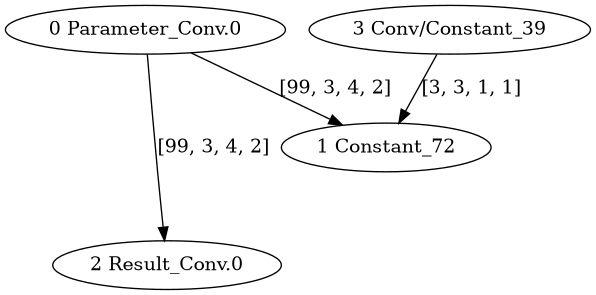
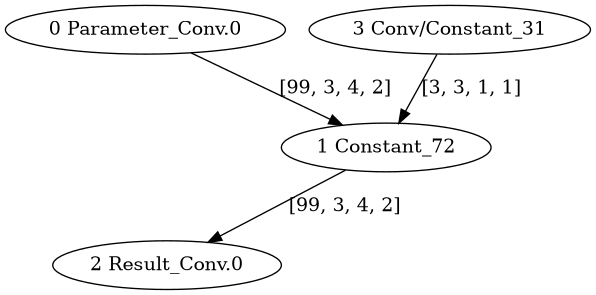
(450, 30) -> (450, 30)
(155, 141) -> (283, 203)
